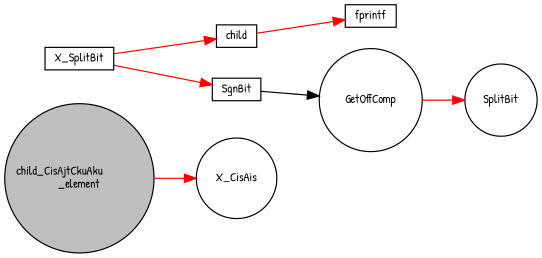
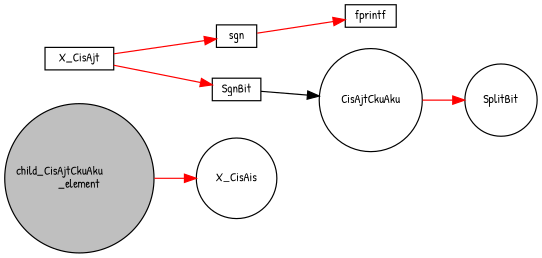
(237, 36) -> (237, 36)
(79, 59) -> (79, 59)
(371, 100) -> (371, 100)
